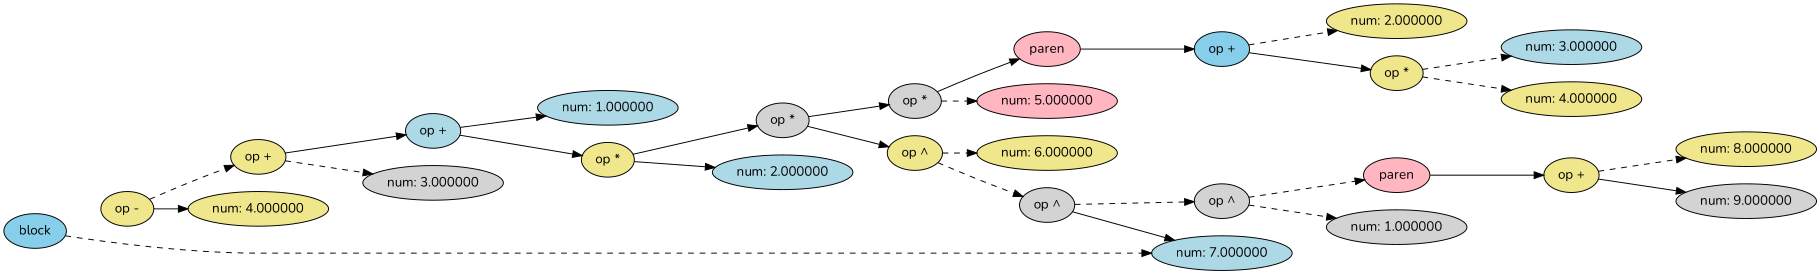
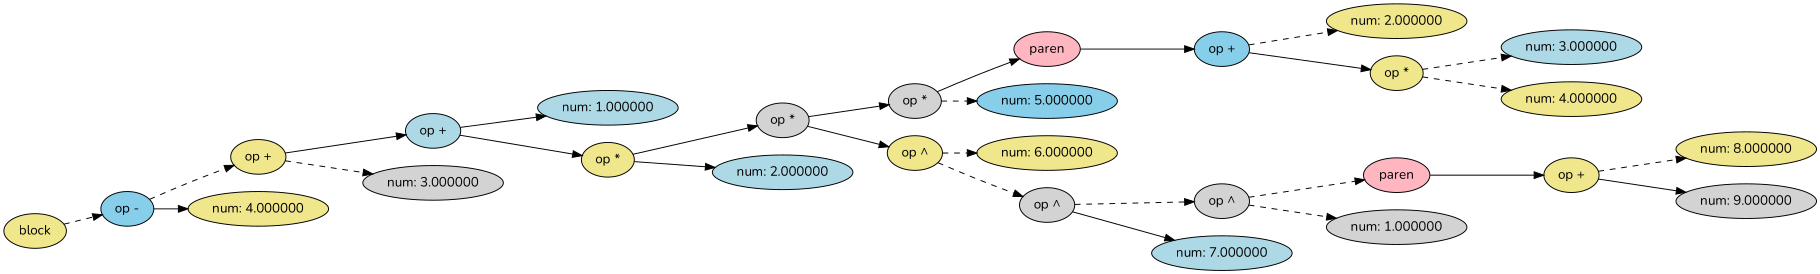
(1047, 101) -> (1047, 101)
(127, 209) -> (127, 209)
(35, 231) -> (35, 231)
(603, 253) -> (78, 221)
